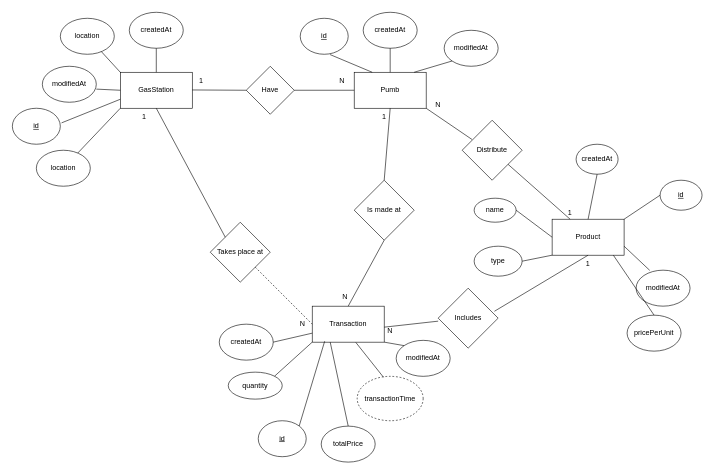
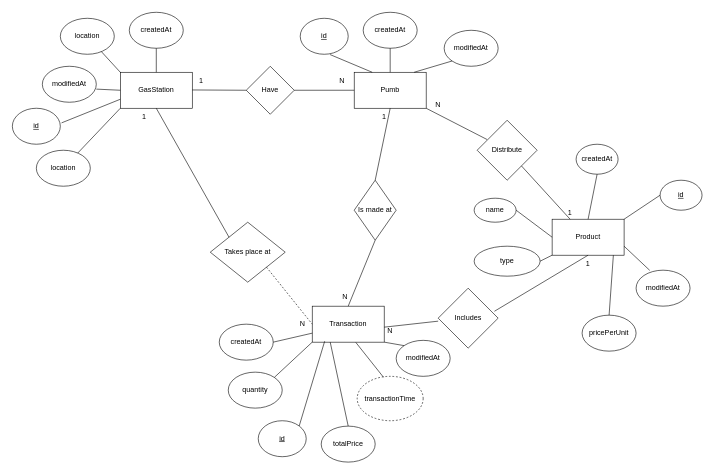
(492, 150) -> (507, 150)
(384, 210) -> (375, 210)
(240, 252) -> (248, 252)
(498, 261) -> (507, 261)
(654, 333) -> (609, 333)
(255, 386) -> (255, 390)
